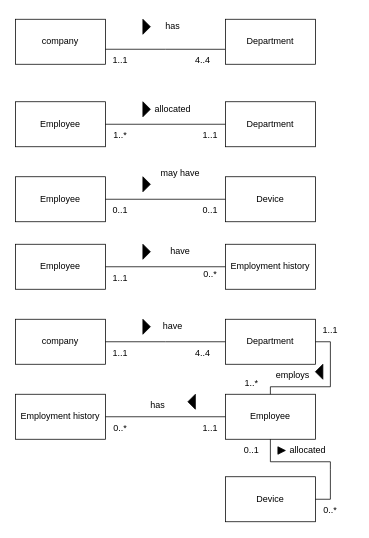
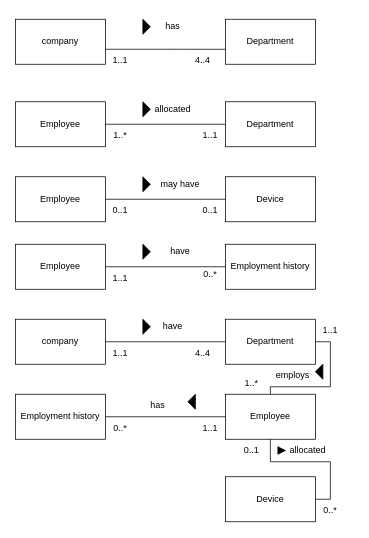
(180, 173) -> (180, 184)
